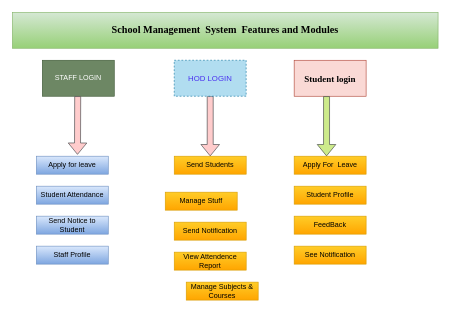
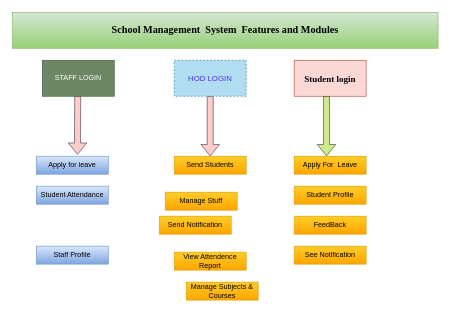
(72, 225) -> none
(210, 231) -> (195, 225)
